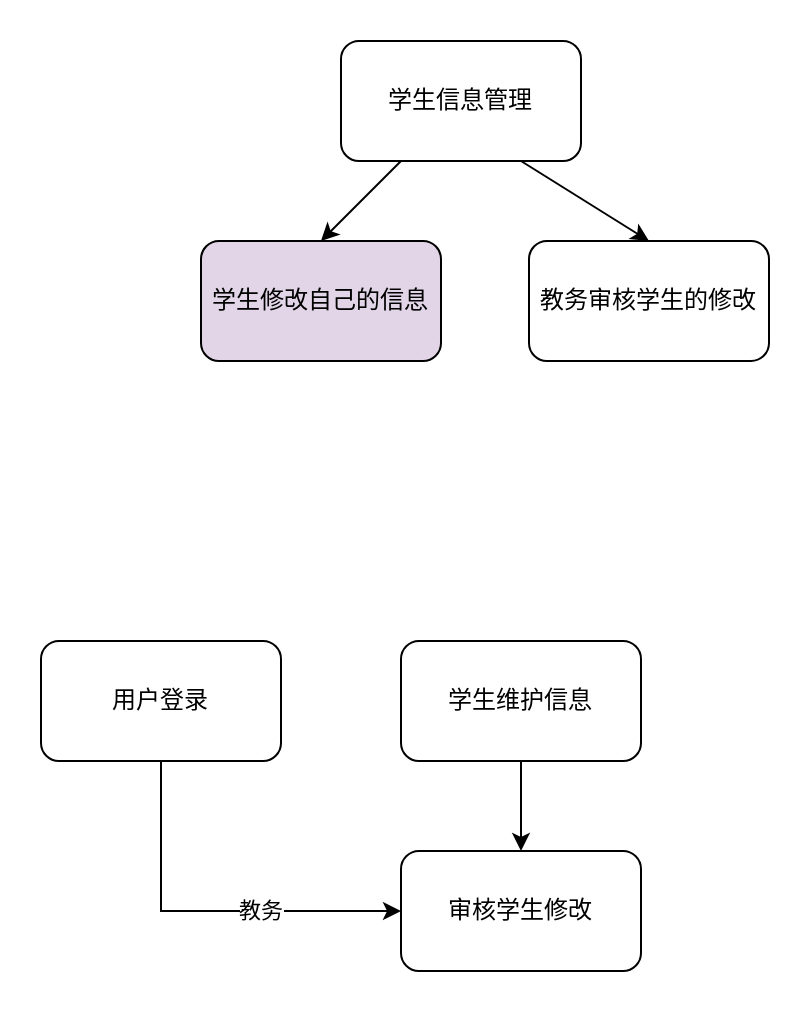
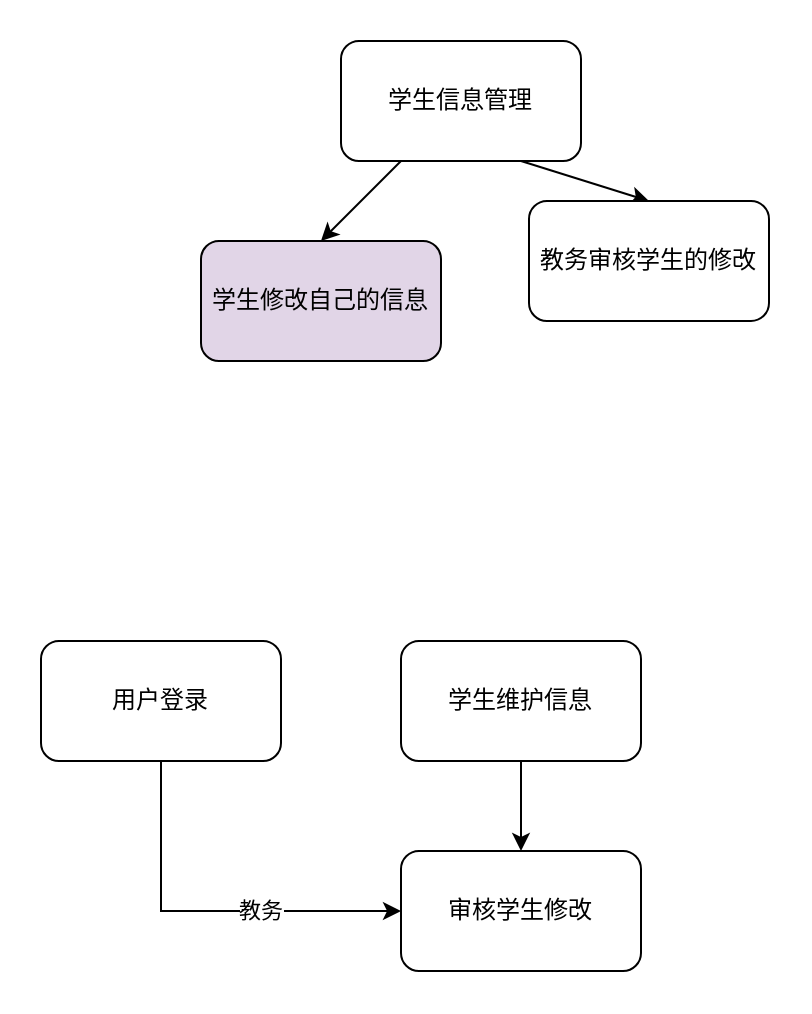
(649, 301) -> (649, 261)
